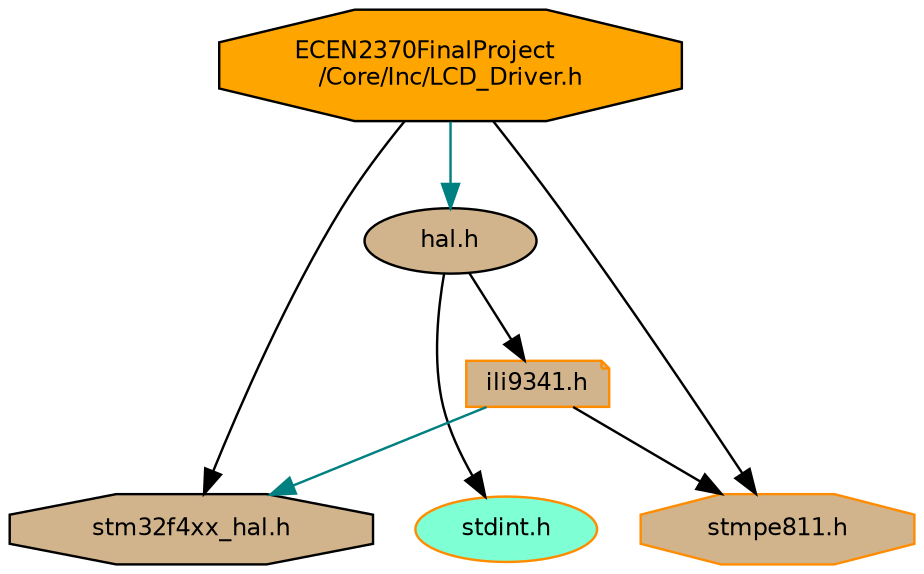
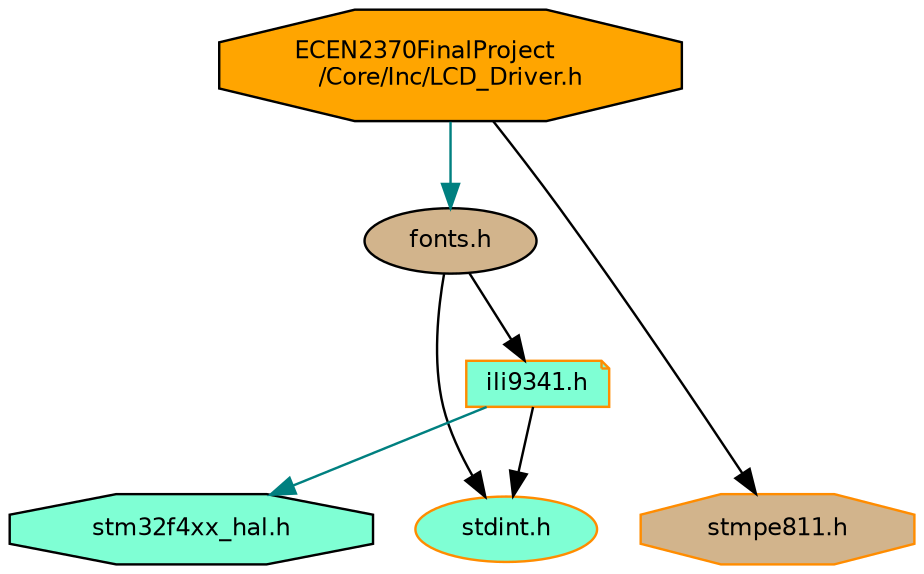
(451, 241) -> (451, 241)
(296, 289) -> none
(538, 384) -> (538, 384)
(637, 444) -> (526, 439)
(191, 529) -> (191, 529)
